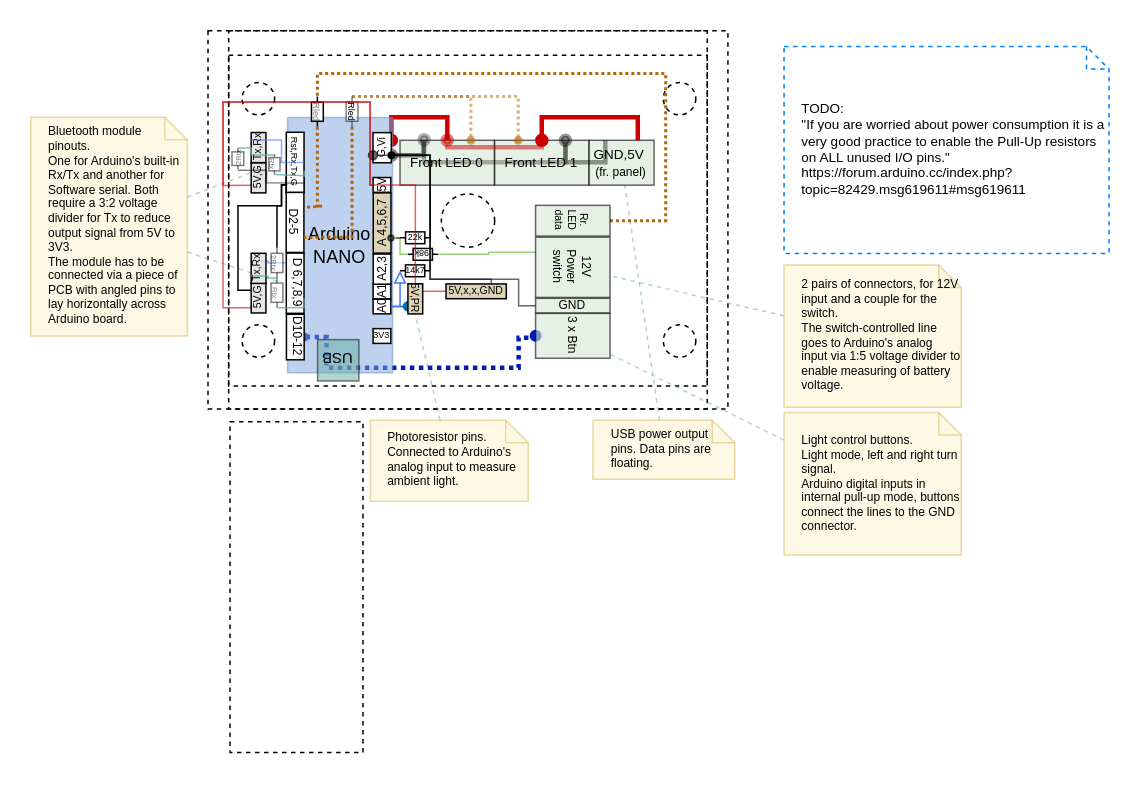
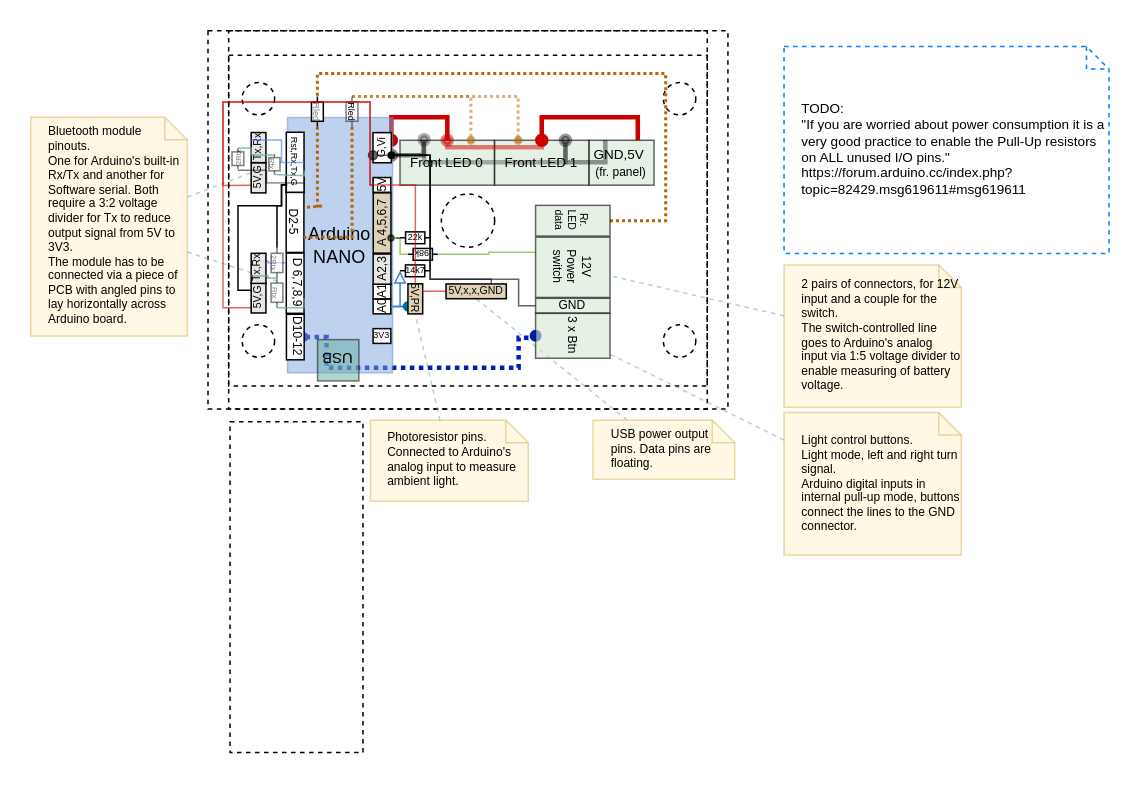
(382, 269) -> (382, 269)
(642, 303) -> (589, 390)
